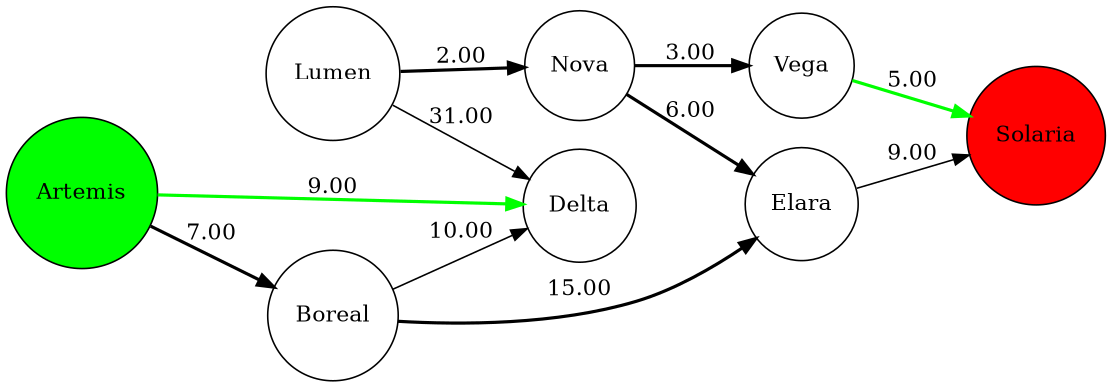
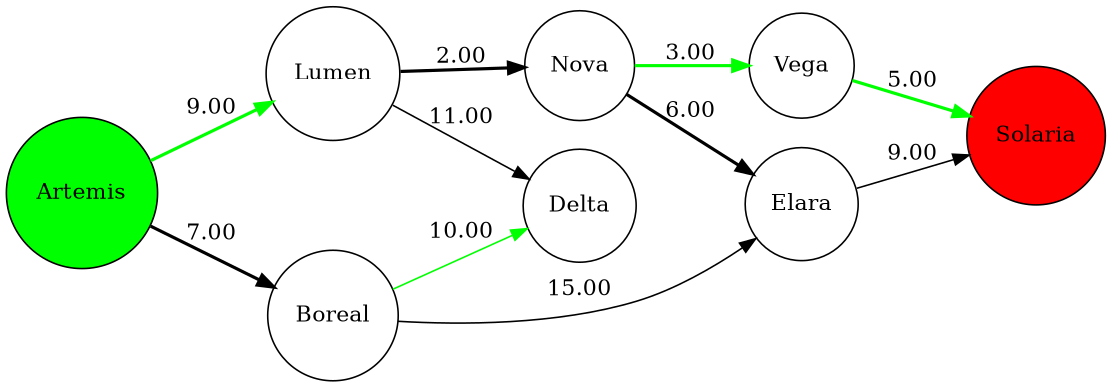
(684, 66) -> (684, 66)
(461, 117) -> (461, 117)
(332, 199) -> (204, 135)
(453, 262) -> (453, 262)
(577, 314) -> (577, 314)
